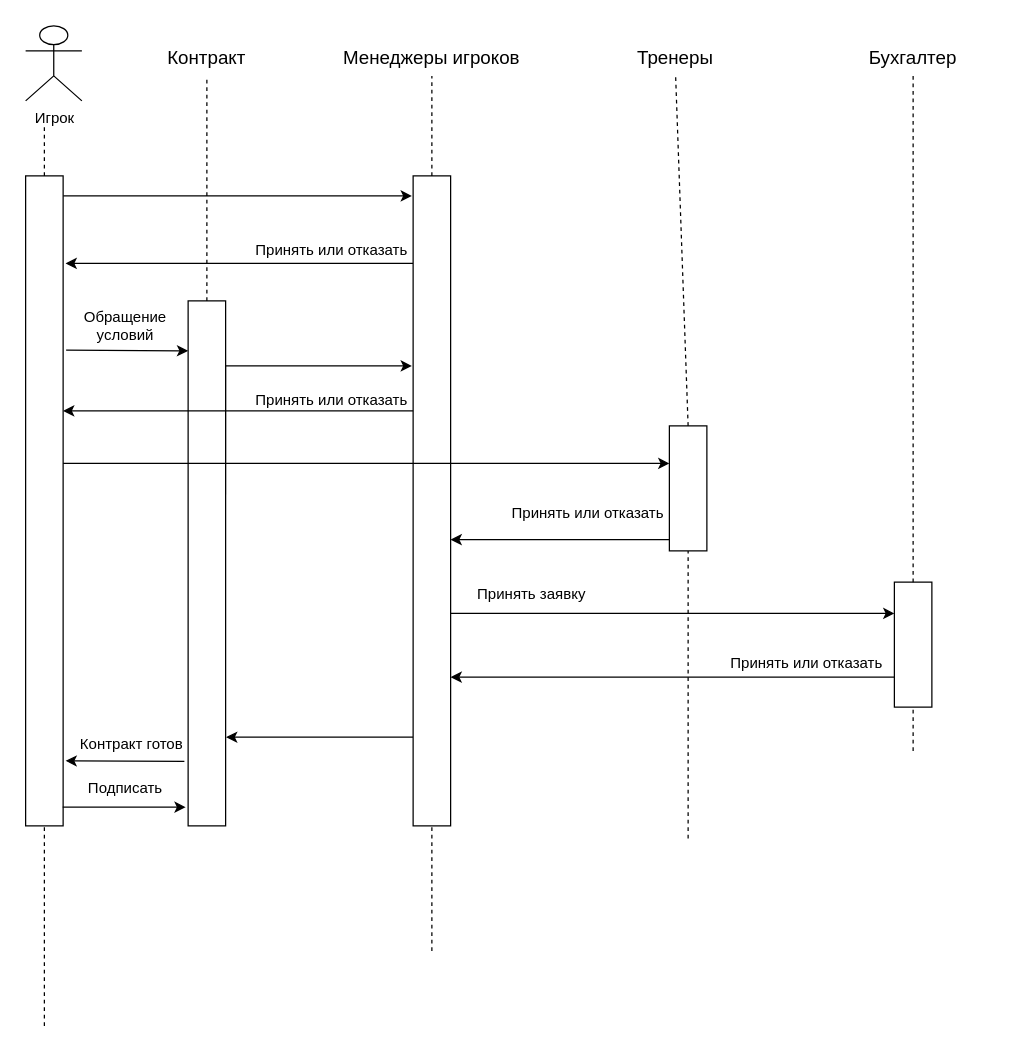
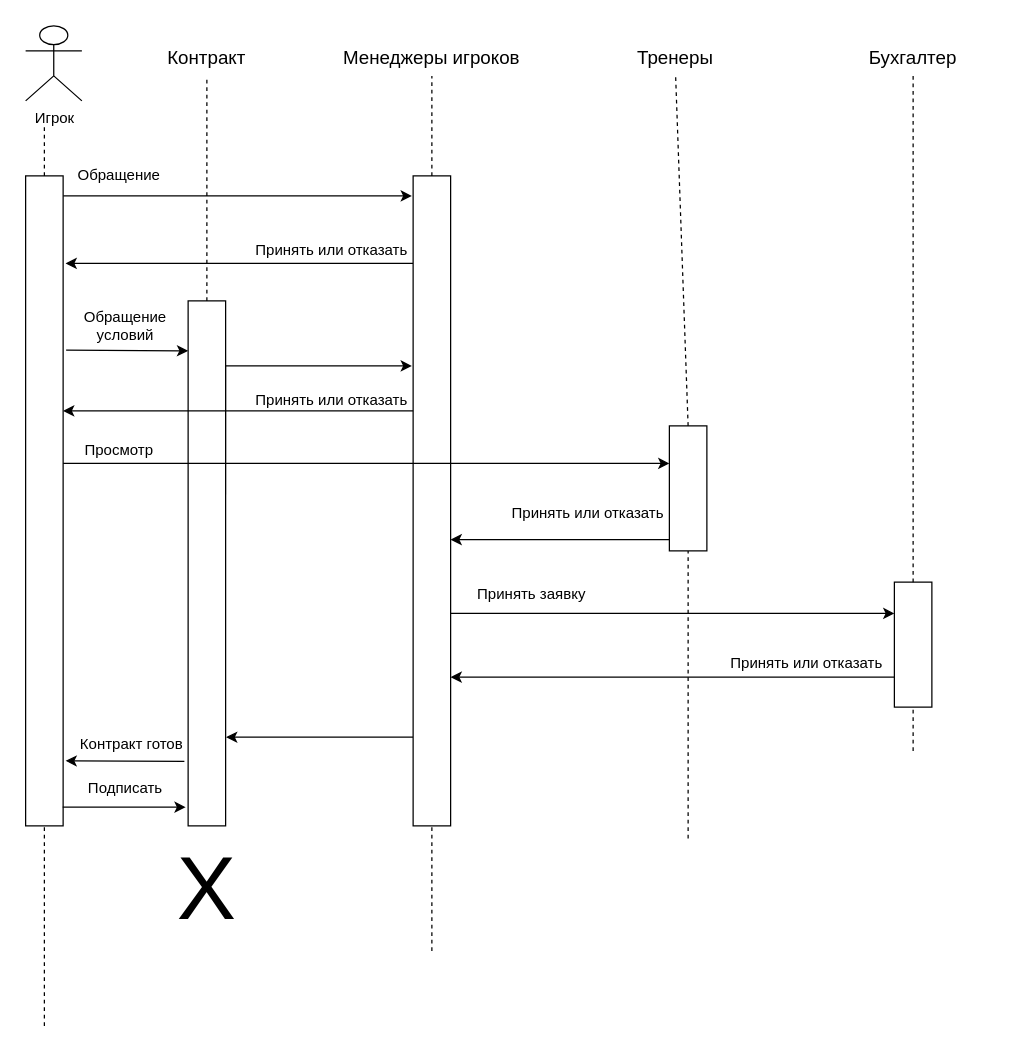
none -> (119, 176)
none -> (119, 451)
none -> (207, 888)
